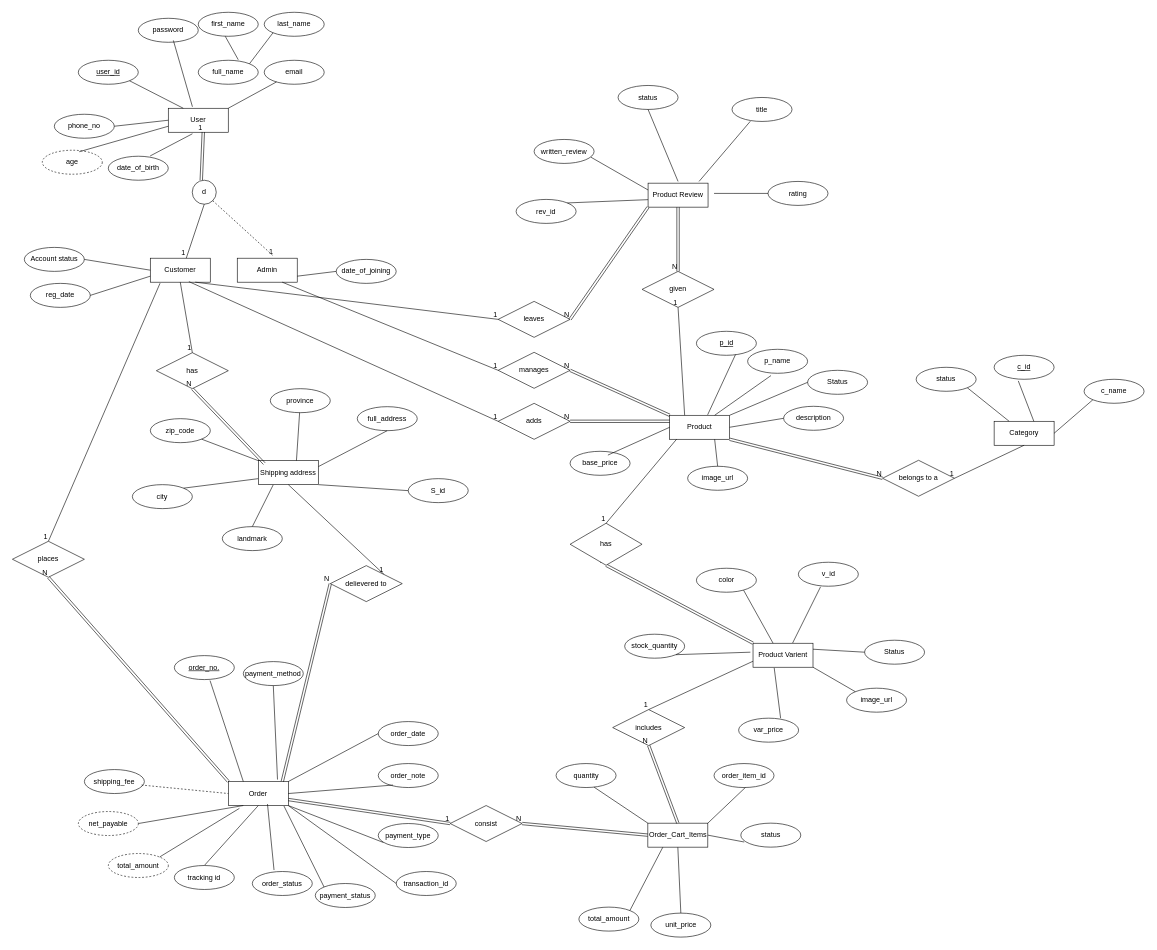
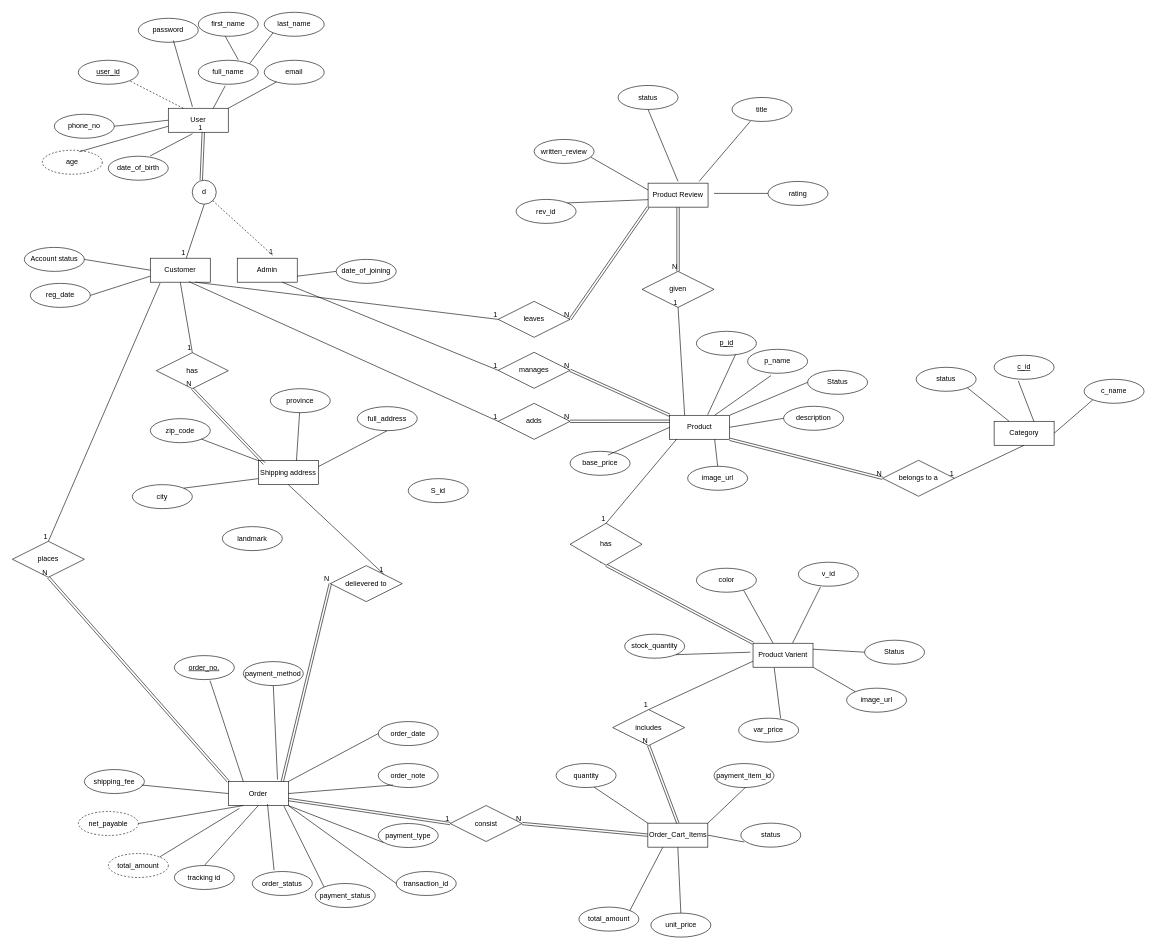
(156, 95) -> (156, 95)
none -> (219, 98)
(363, 488) -> none
(263, 506) -> none
(744, 776) -> (744, 776)
(184, 790) -> (184, 790)
